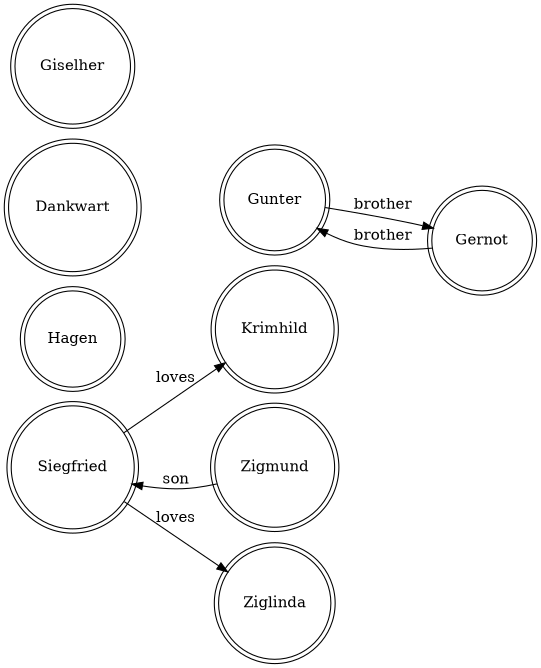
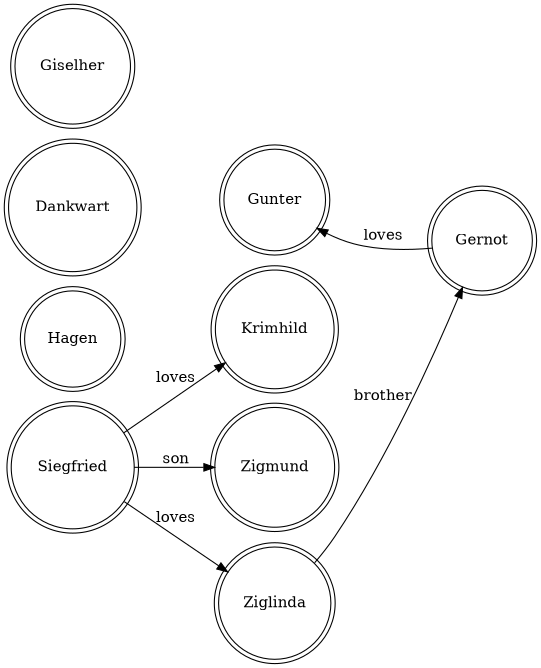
(374, 216) -> (394, 434)
(383, 236) -> (383, 236)
(180, 489) -> (169, 467)
